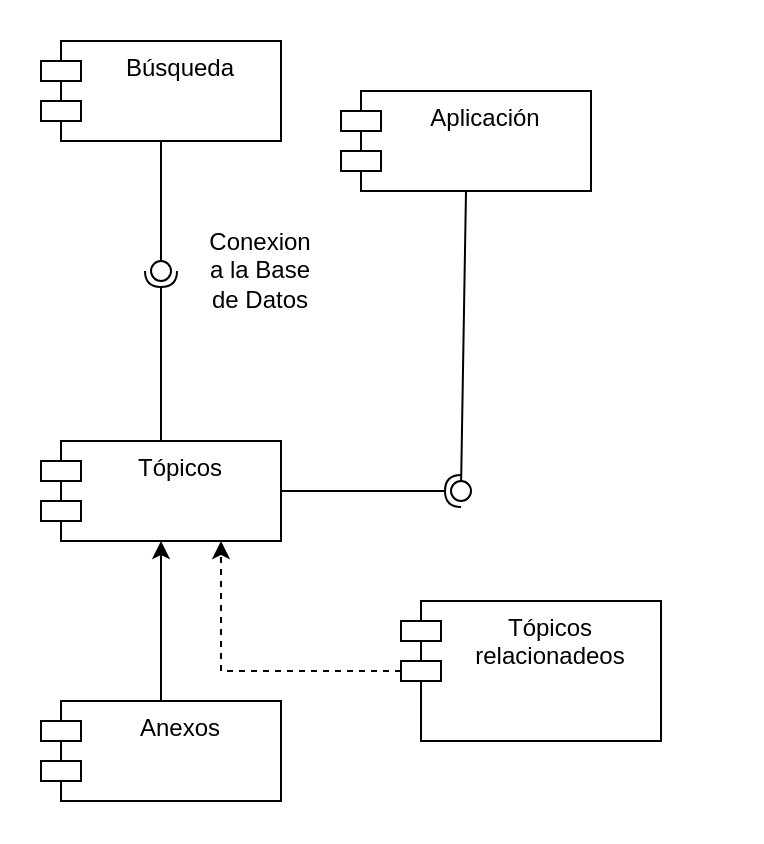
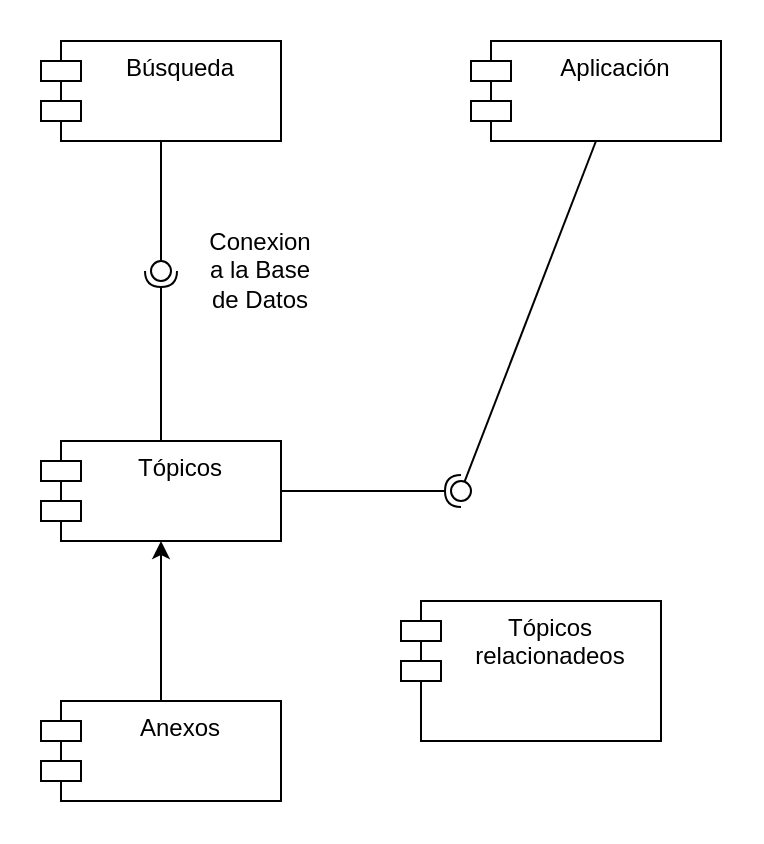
(466, 141) -> (596, 91)
(253, 671) -> none
